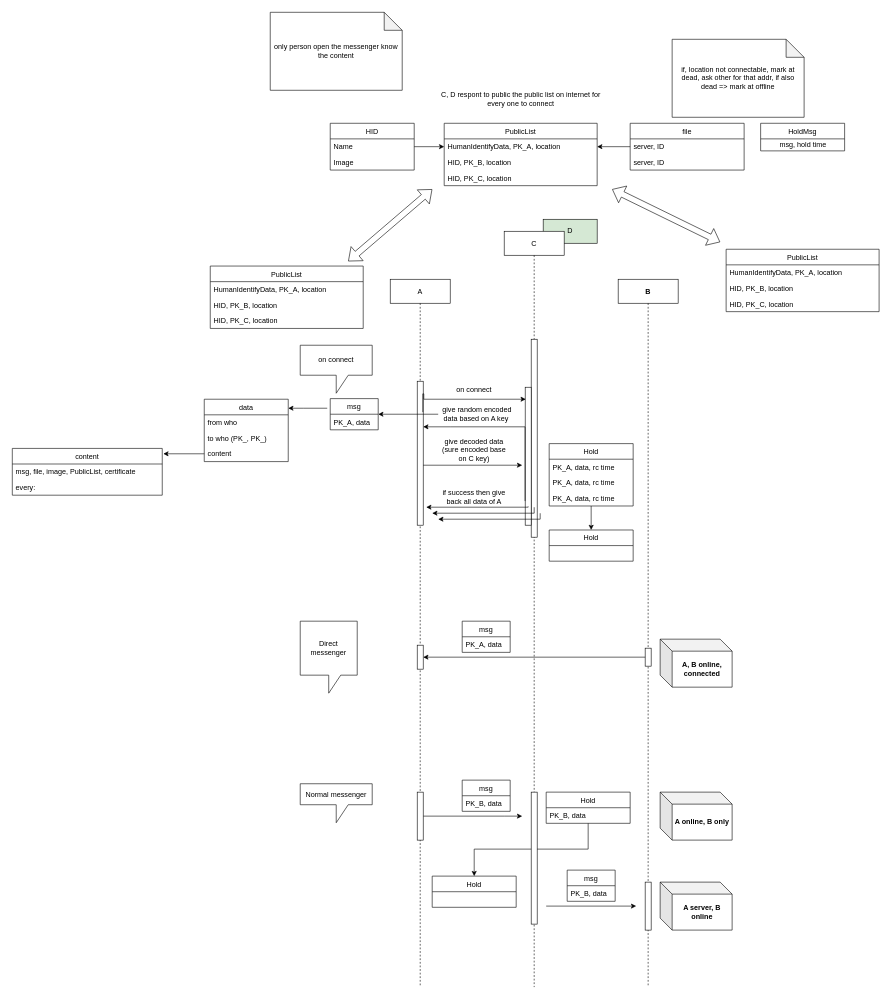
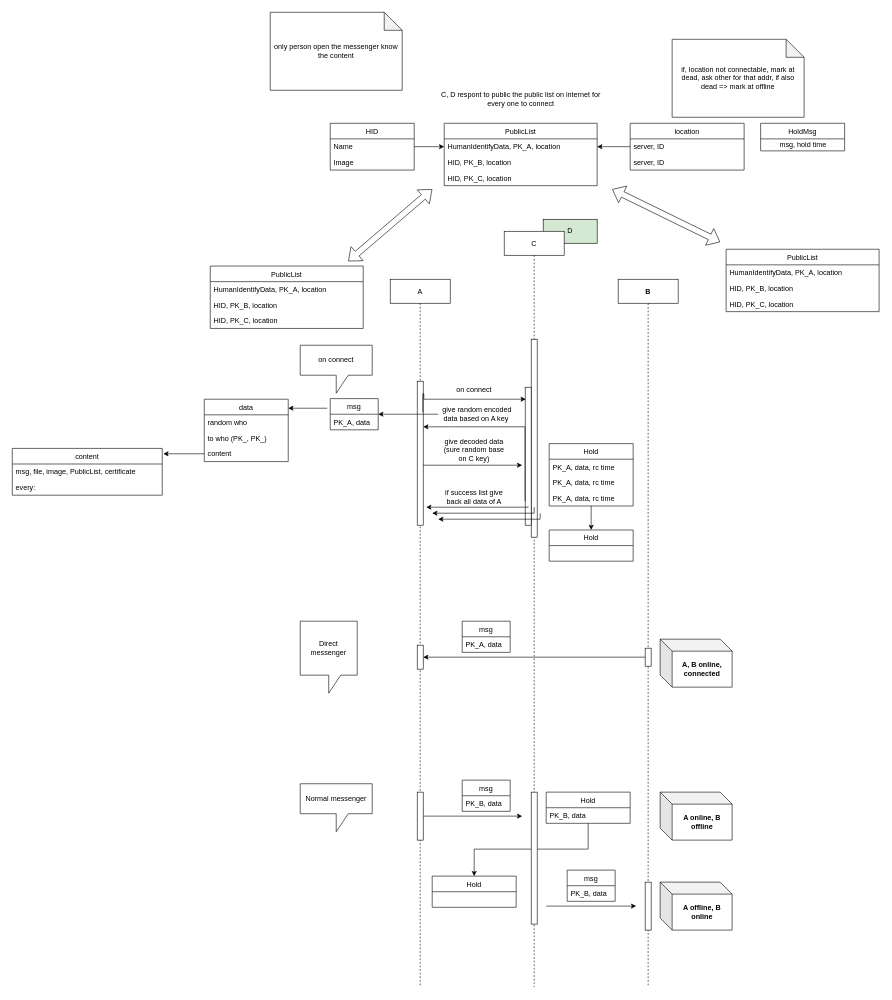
(687, 131) -> (687, 131)
(223, 423) -> (227, 423)
(474, 450) -> (474, 450)
(474, 497) -> (474, 497)
(336, 803) -> (336, 808)
(702, 822) -> (702, 822)
(702, 912) -> (702, 912)
